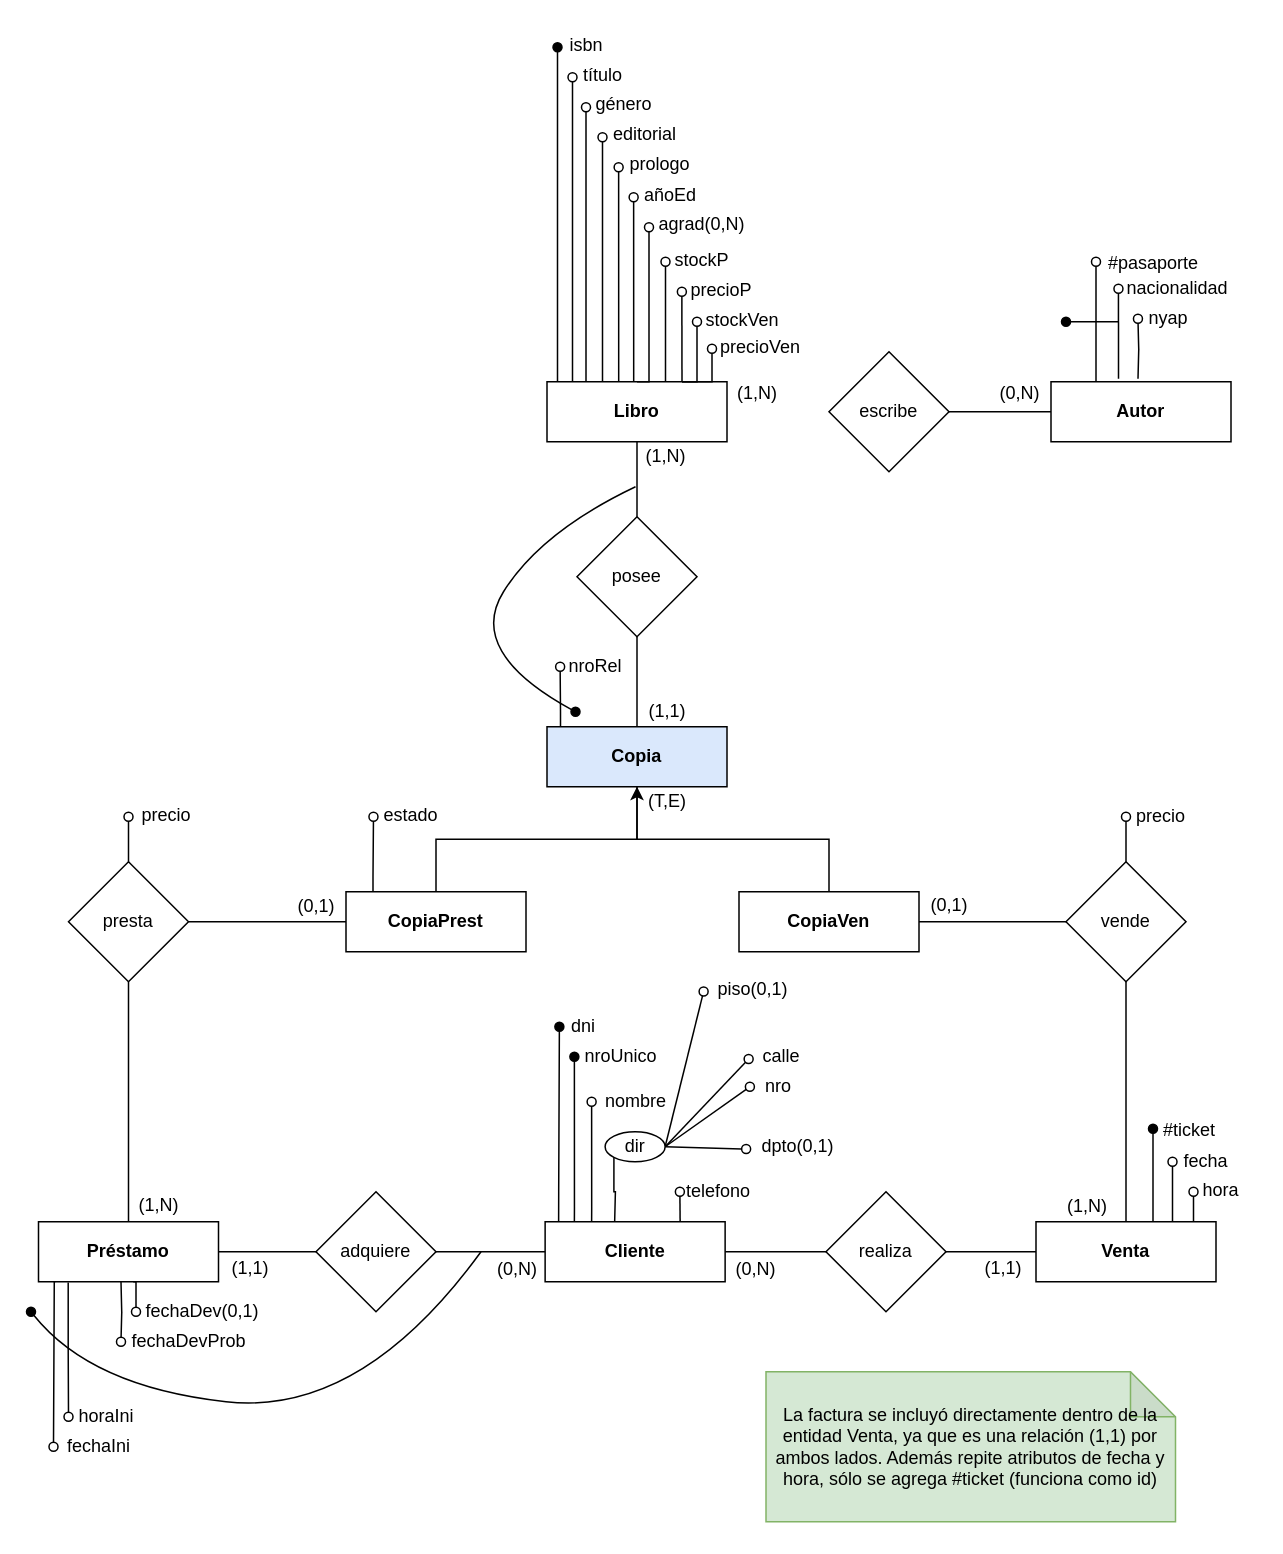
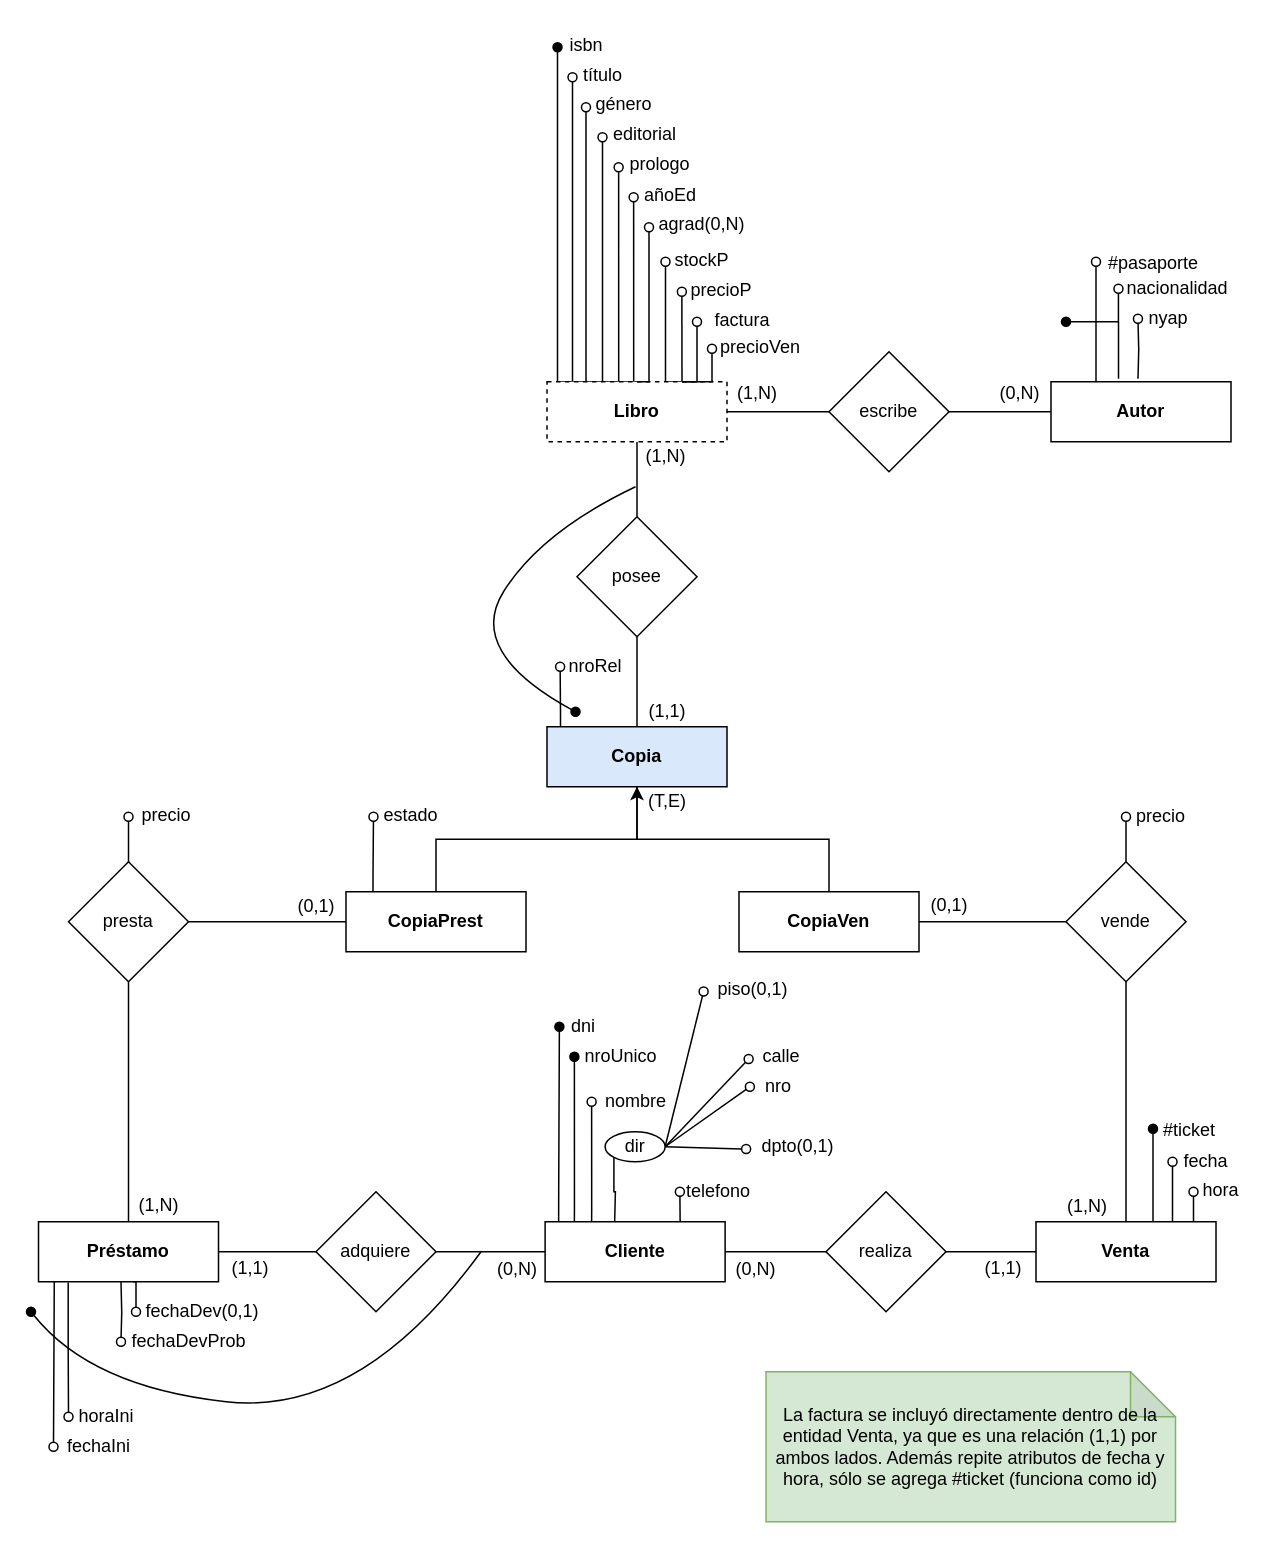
(743, 320) -> (743, 320)
(637, 412) -> (637, 412)
none -> (778, 412)
